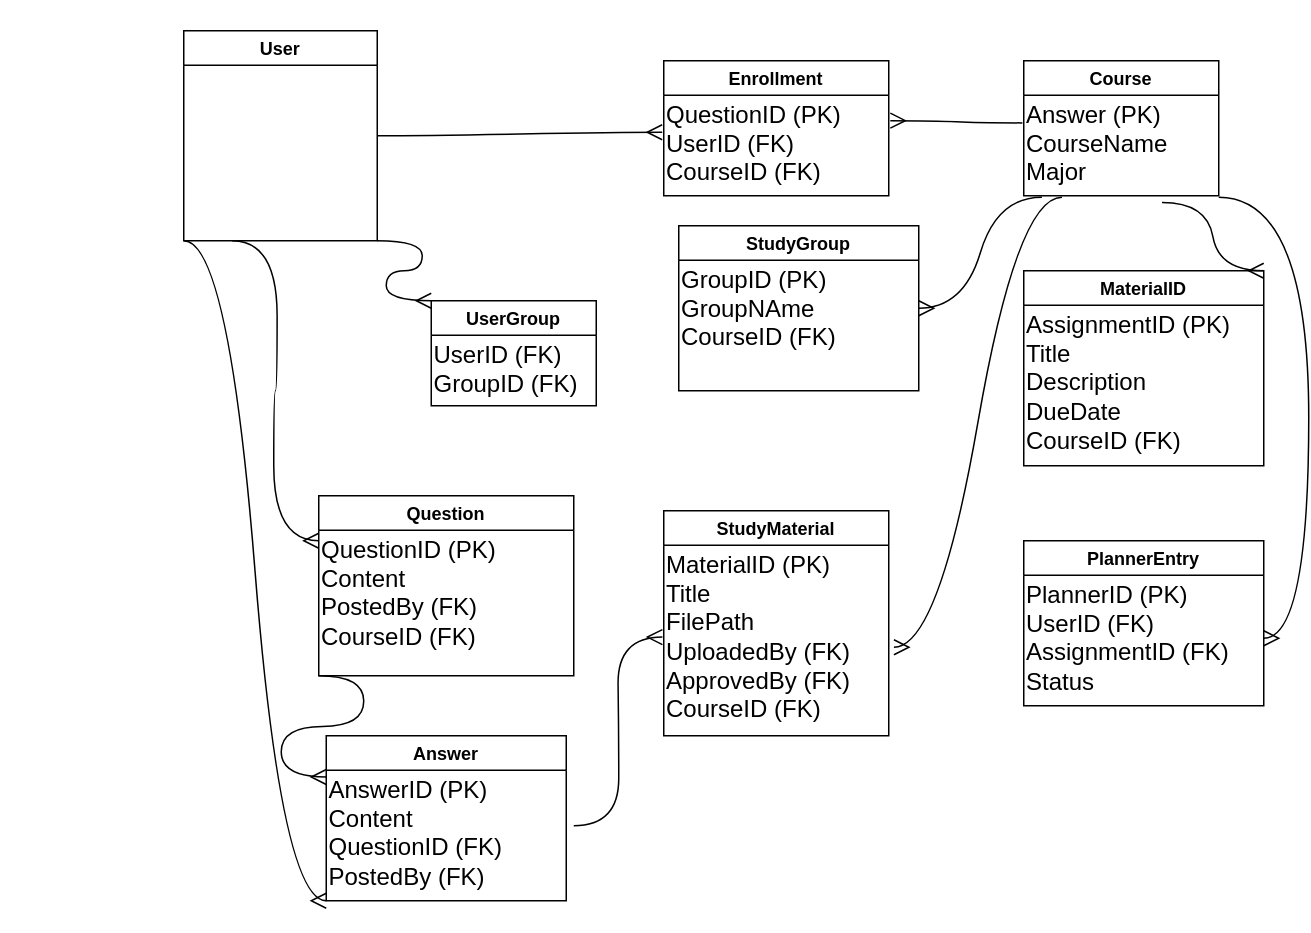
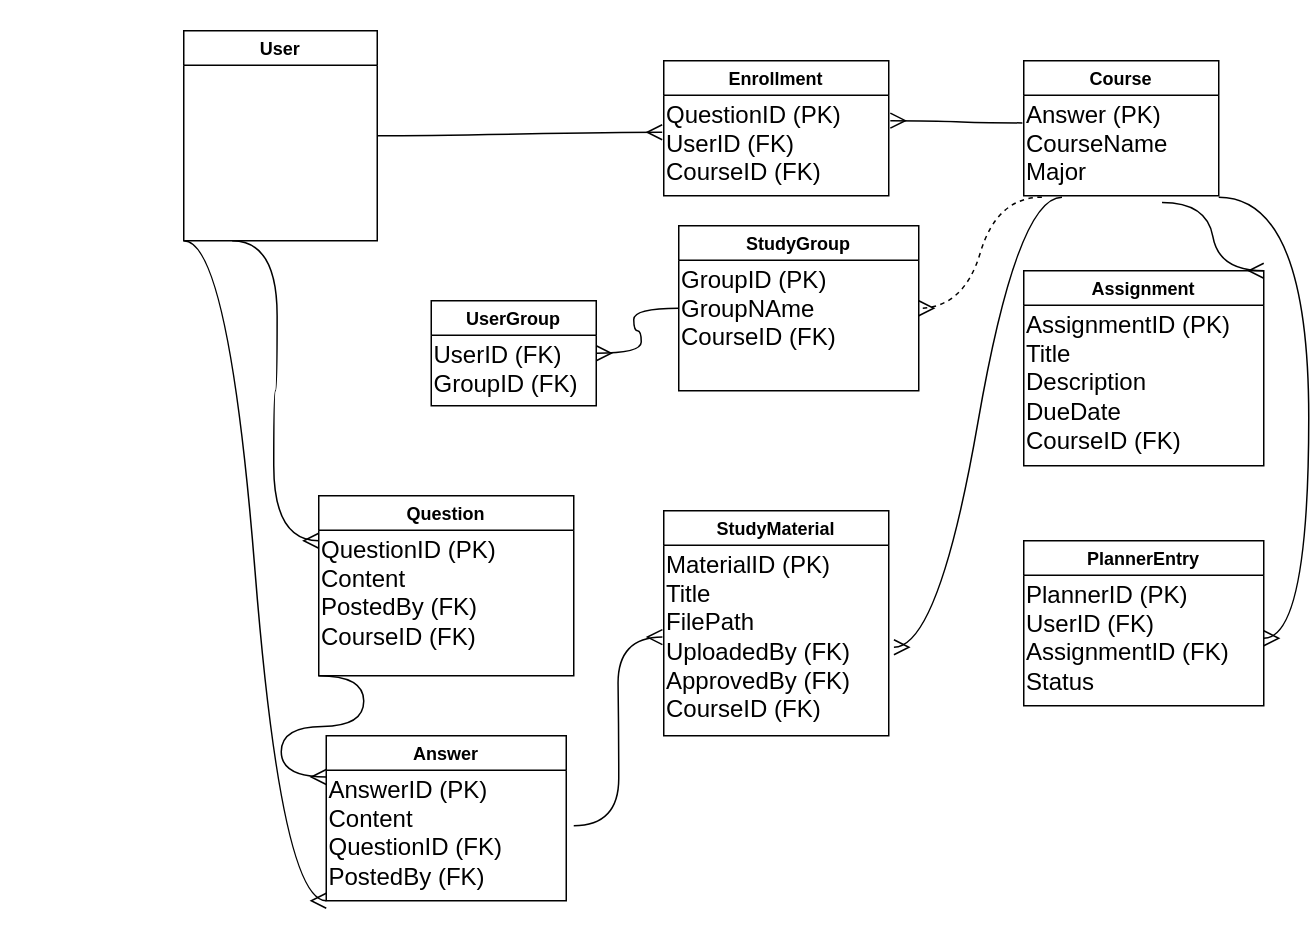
(980, 255) -> (980, 255)
(404, 271) -> none
(1143, 289) -> (1143, 289)
none -> (638, 331)
